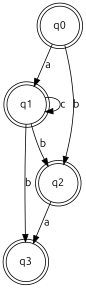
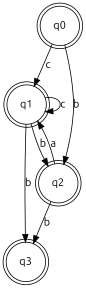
(48, 65) -> (48, 65)
none -> (49, 145)
(47, 223) -> (47, 223)
